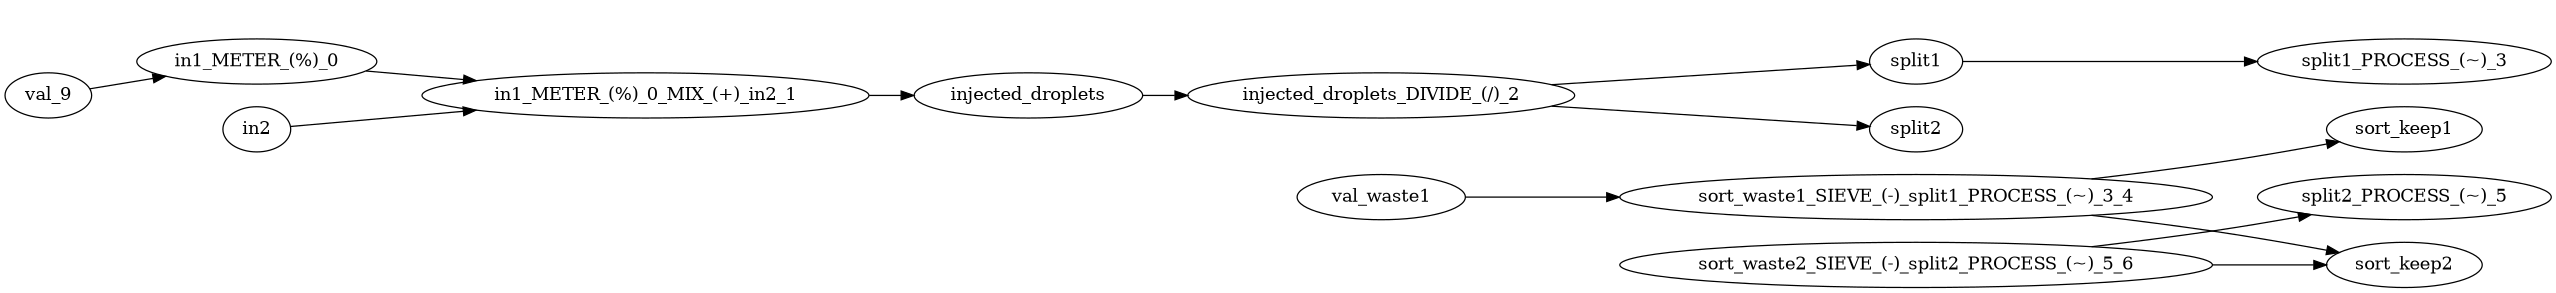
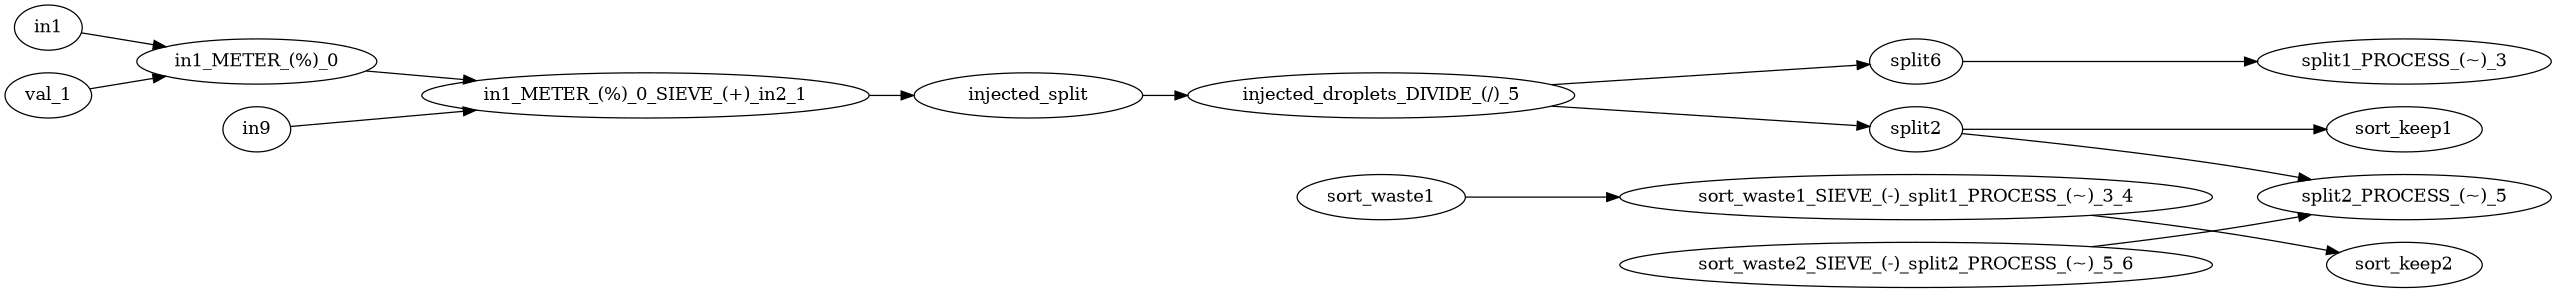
none -> (48, 28)
(1916, 62) -> (1916, 62)
(48, 95) -> (48, 95)
(645, 95) -> (645, 95)
(1028, 95) -> (1028, 95)
(1381, 95) -> (1381, 95)
(257, 129) -> (257, 129)
none -> (2131, 152)
(2209, 164) -> (2138, 129)
(1381, 197) -> (1381, 197)
(2263, 265) -> none
